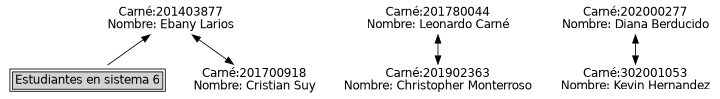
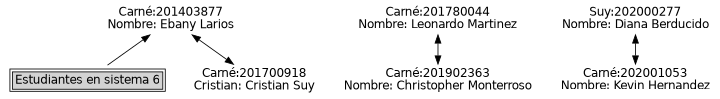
(438, 19) -> (438, 19)
(635, 19) -> (635, 19)
(255, 80) -> (255, 80)
(635, 80) -> (635, 80)
